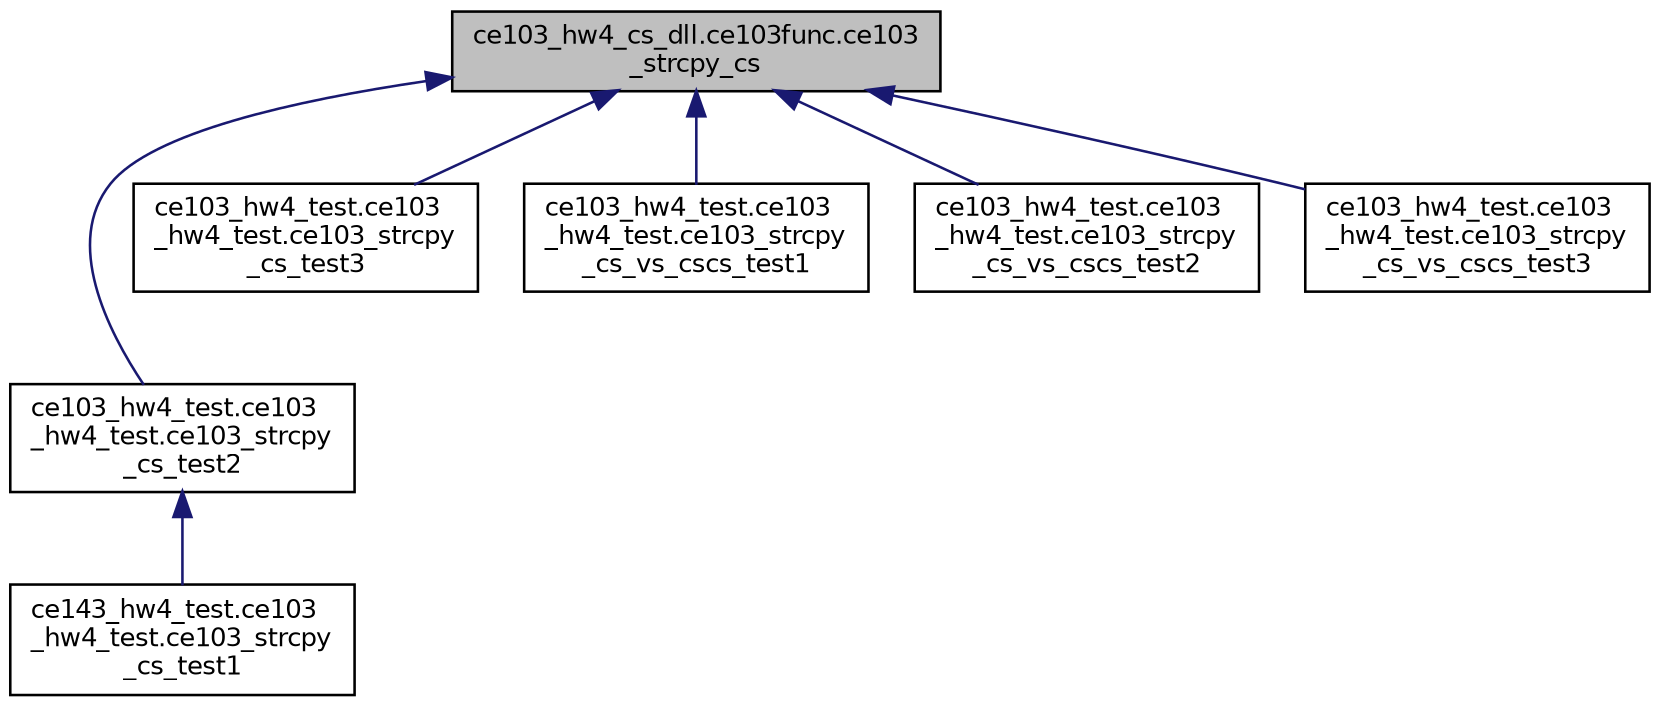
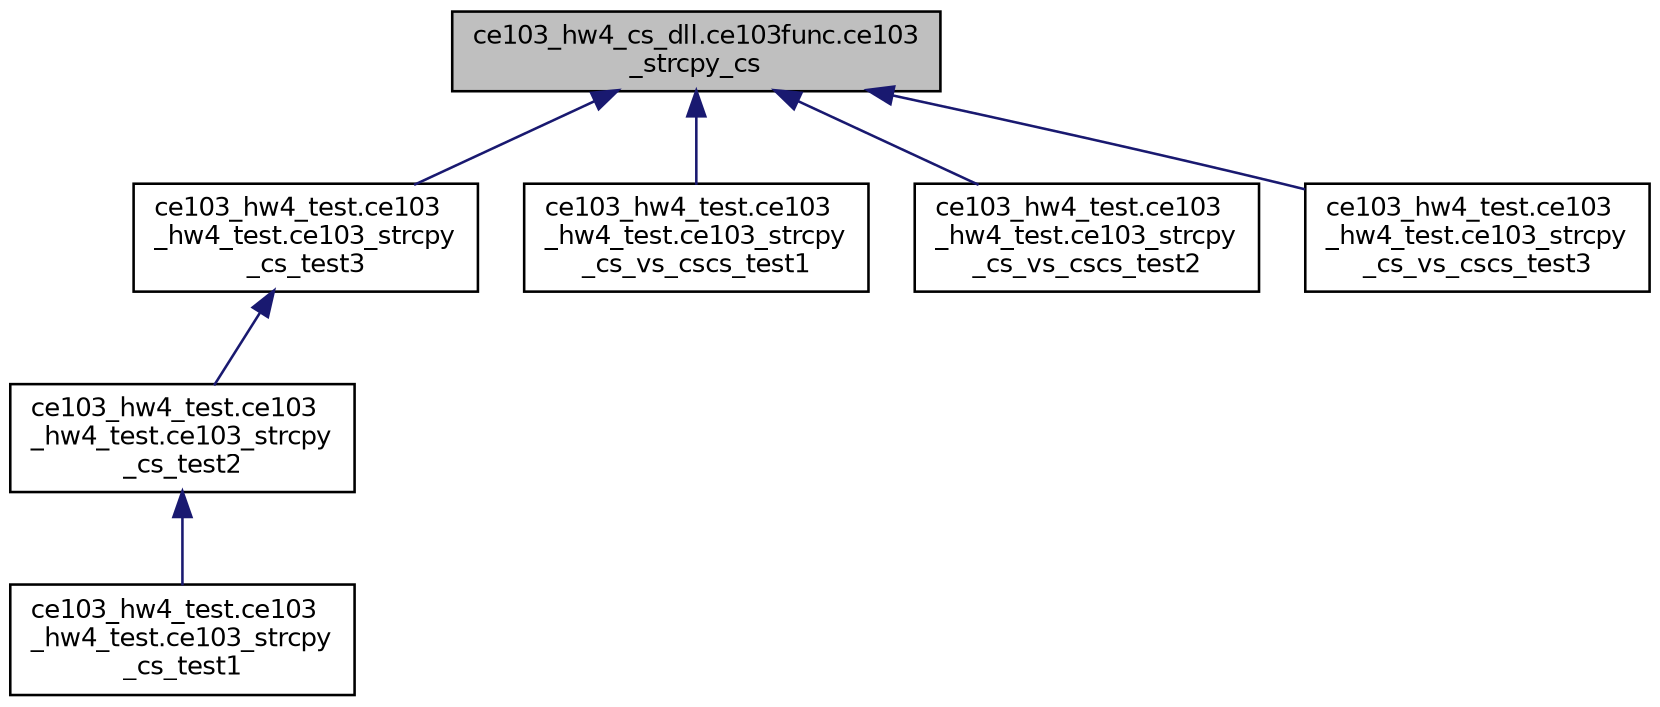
(159, 149) -> (237, 349)
(182, 640) -> (182, 640)
